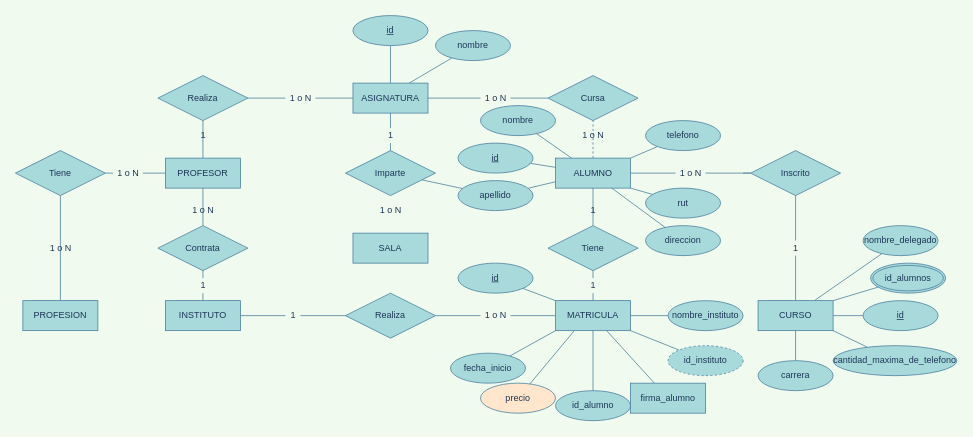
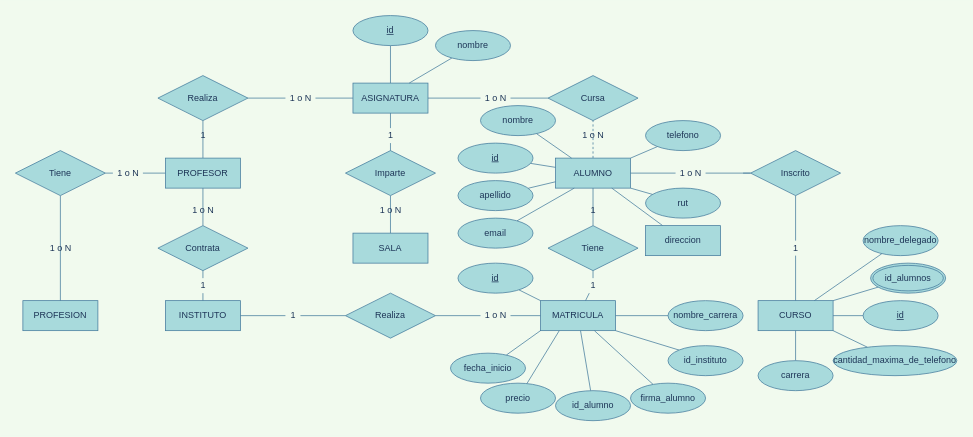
(442, 184) -> (390, 214)
none -> (545, 204)
none -> (495, 233)
(683, 240) -> (683, 240)
(593, 315) -> (578, 315)
(705, 315) -> (705, 315)
(705, 360) -> (705, 360)
(518, 398) -> (518, 398)
(668, 398) -> (668, 398)
